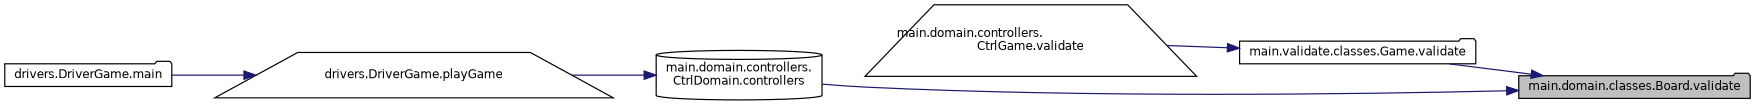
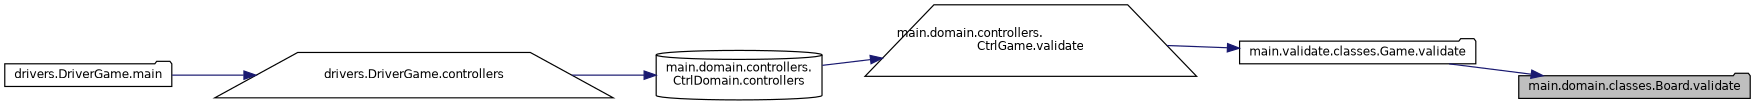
(414, 75) -> (414, 75)
(1164, 94) -> (846, 62)
